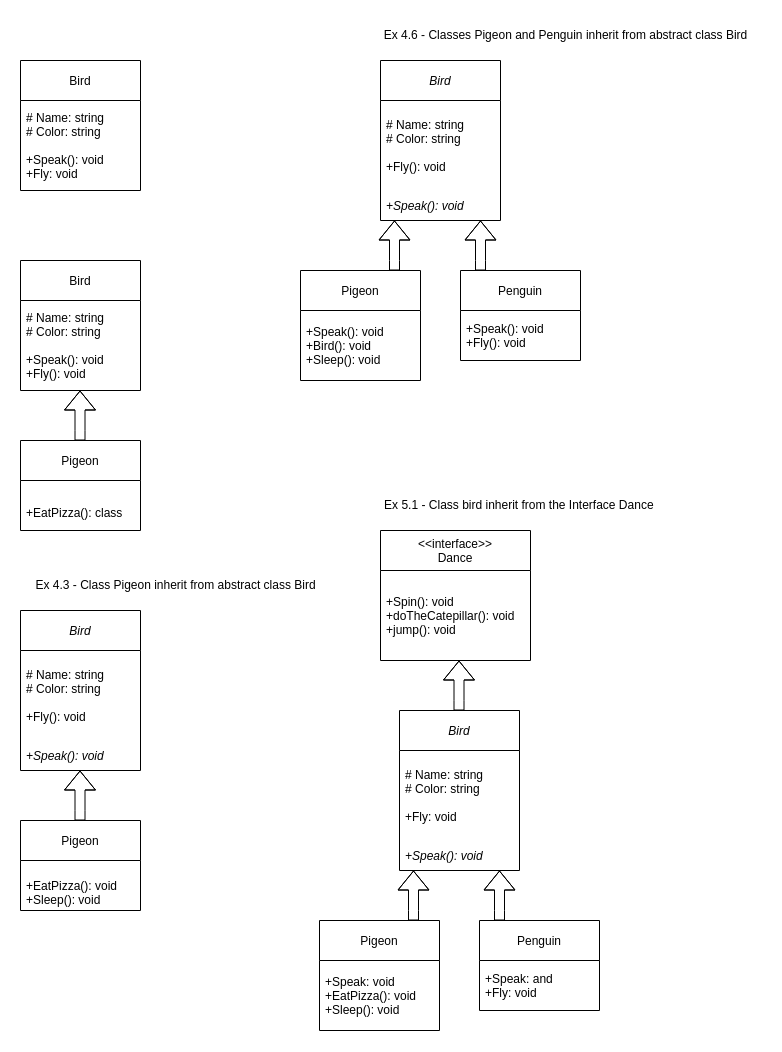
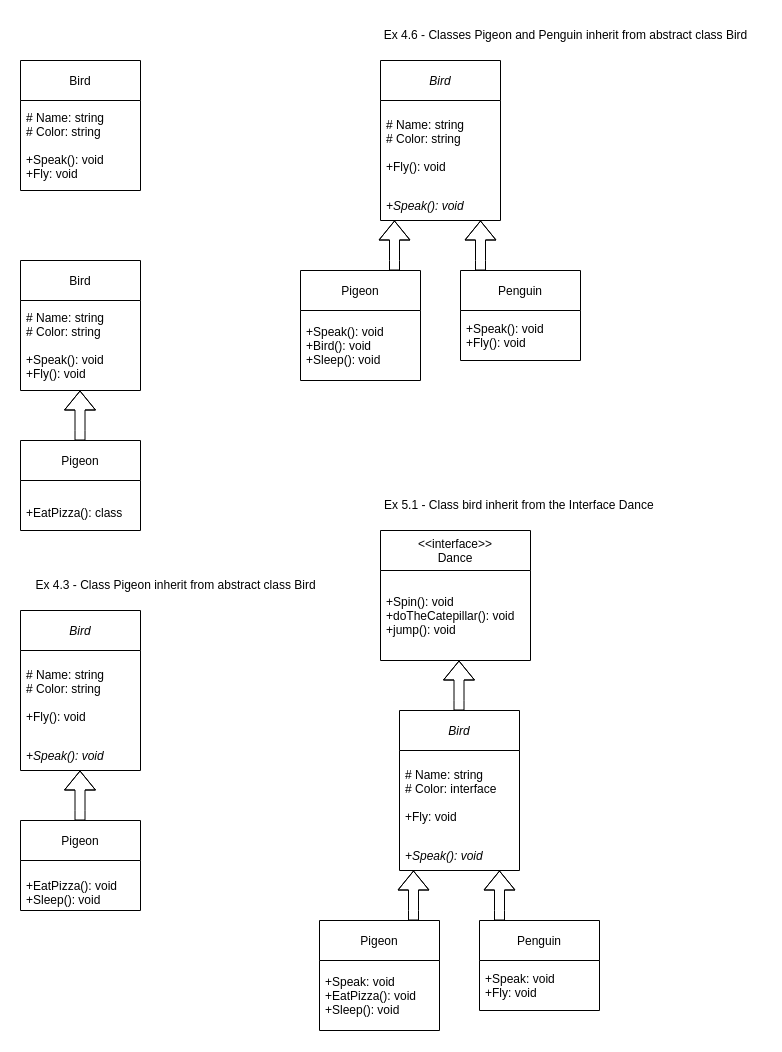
(446, 775) -> (446, 775)
(519, 979) -> (521, 979)
